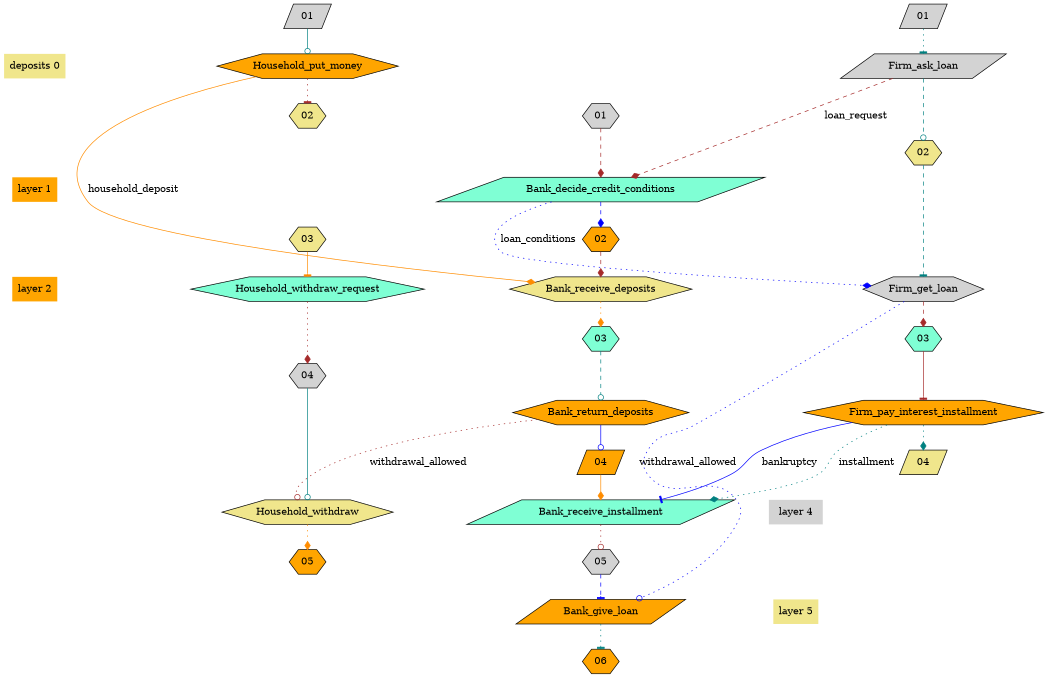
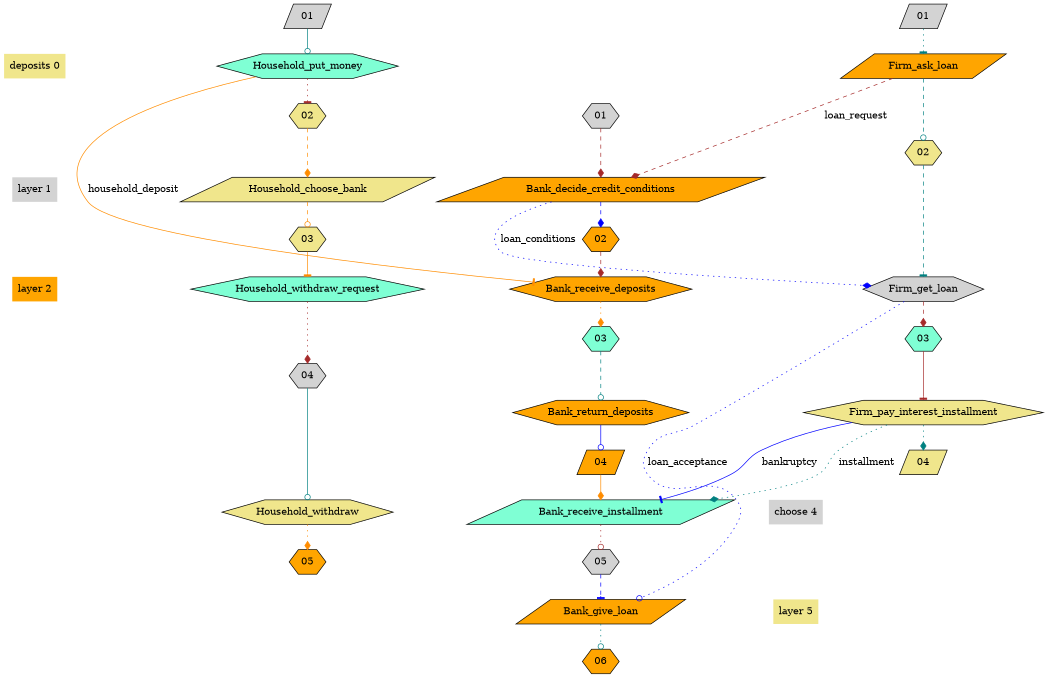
(308, 66) -> (308, 66)
(923, 66) -> (923, 66)
(35, 190) -> (35, 190)
none -> (308, 190)
(601, 190) -> (601, 190)
(187, 235) -> (187, 235)
(601, 289) -> (601, 289)
(923, 413) -> (923, 413)
(409, 441) -> none
(688, 462) -> (688, 462)
(796, 512) -> (796, 512)
(601, 635) -> (601, 635)
